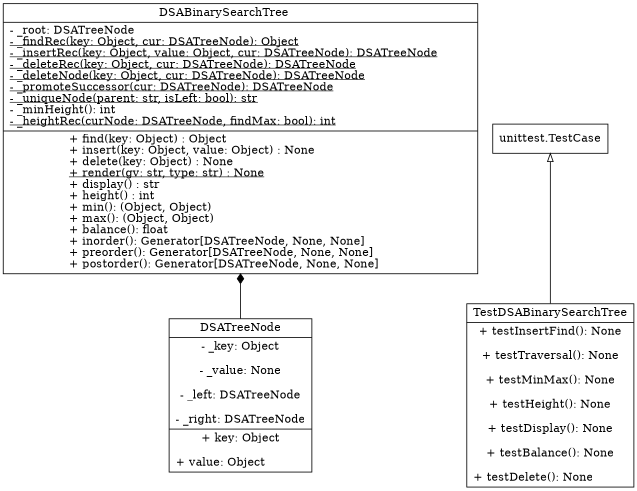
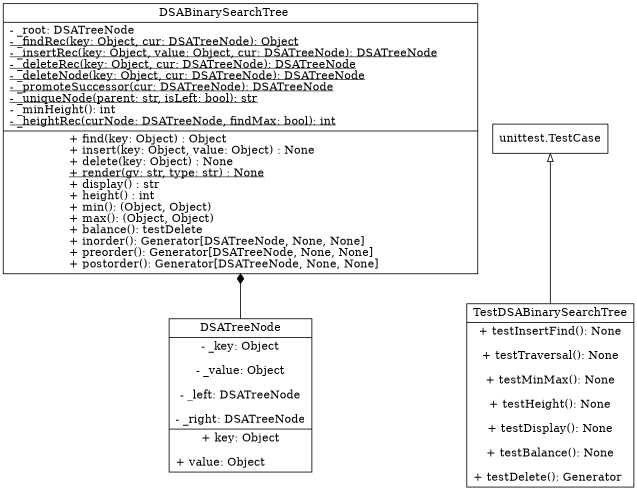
(135, 230) -> (152, 230)
(240, 371) -> (240, 371)
(533, 477) -> (548, 477)
